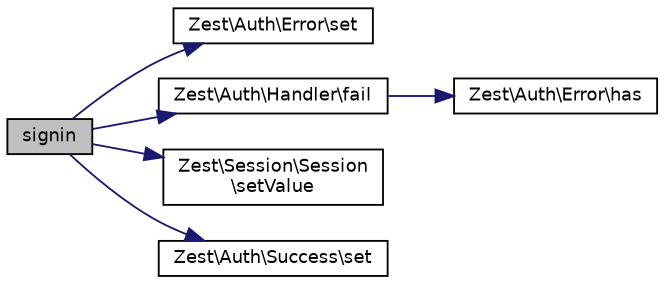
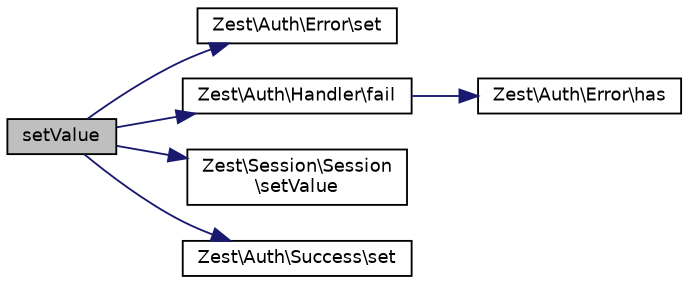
(50, 137) -> (62, 137)
